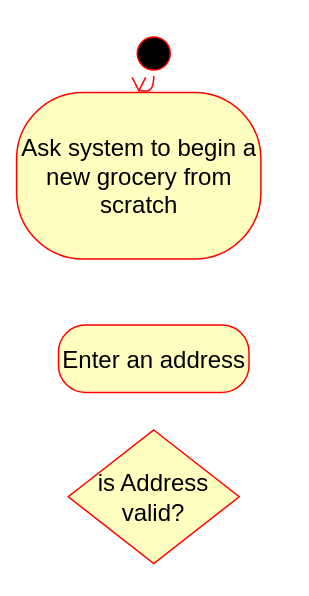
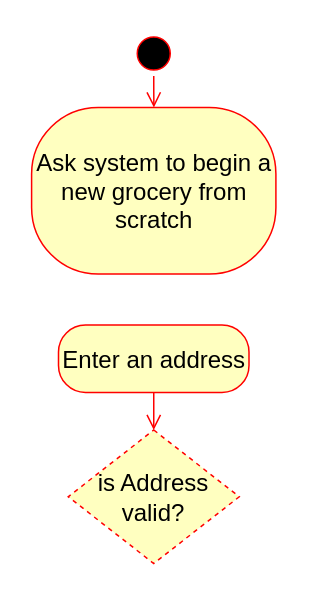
(139, 176) -> (154, 191)
none -> (154, 409)
(154, 497) -> (154, 497)
